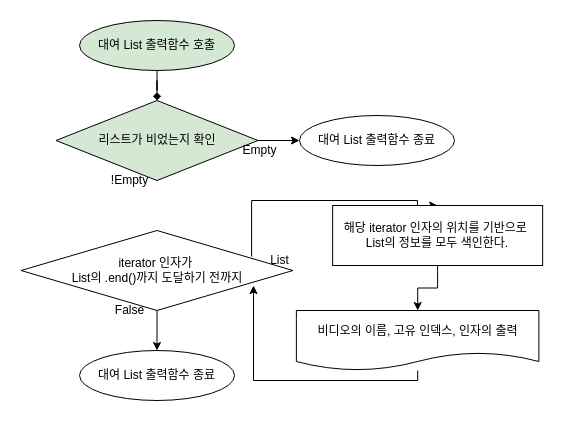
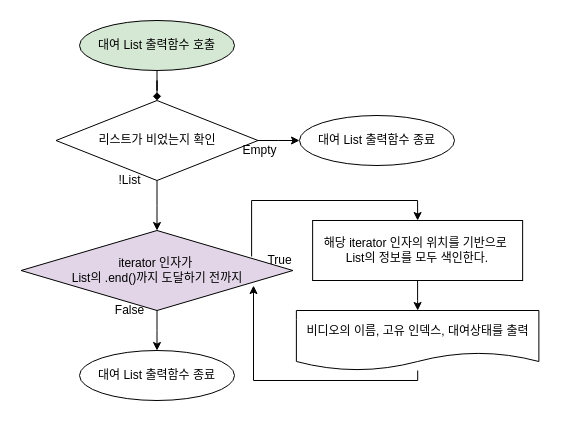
(157, 141) -> (157, 141)
(130, 181) -> (130, 181)
none -> (157, 202)
(438, 236) -> (418, 251)
(280, 261) -> (280, 261)
(157, 271) -> (157, 271)
(418, 332) -> (418, 332)
